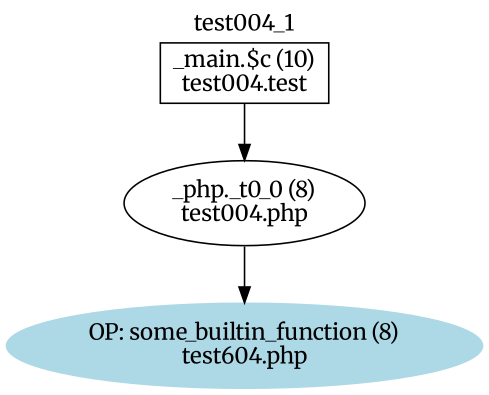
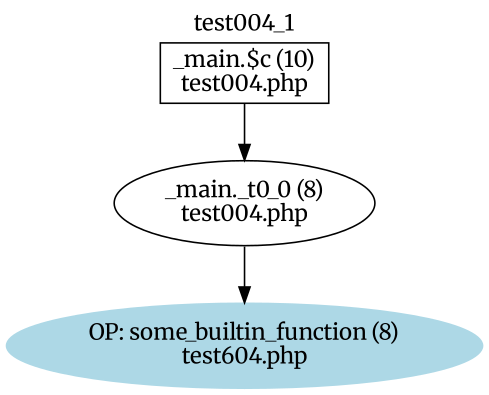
(245, 73) -> (245, 73)
(245, 203) -> (245, 203)
